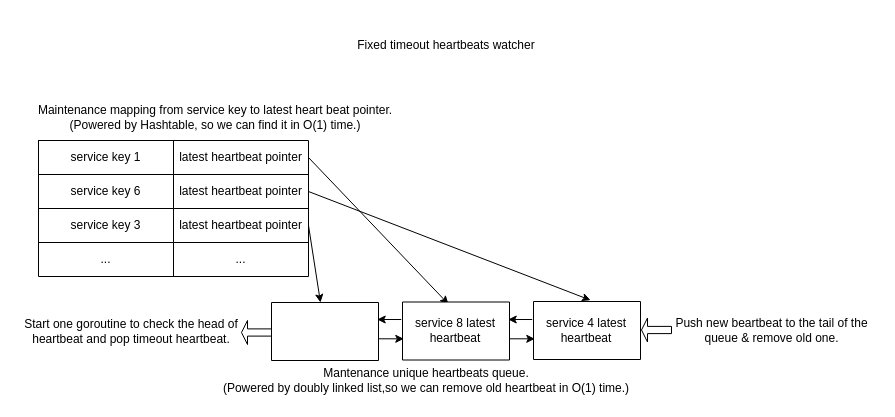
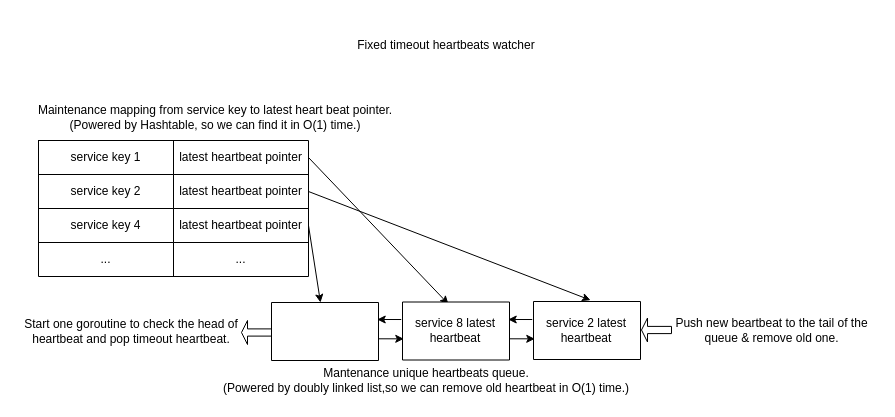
(106, 192) -> (106, 192)
(106, 226) -> (106, 226)
(587, 331) -> (587, 331)
